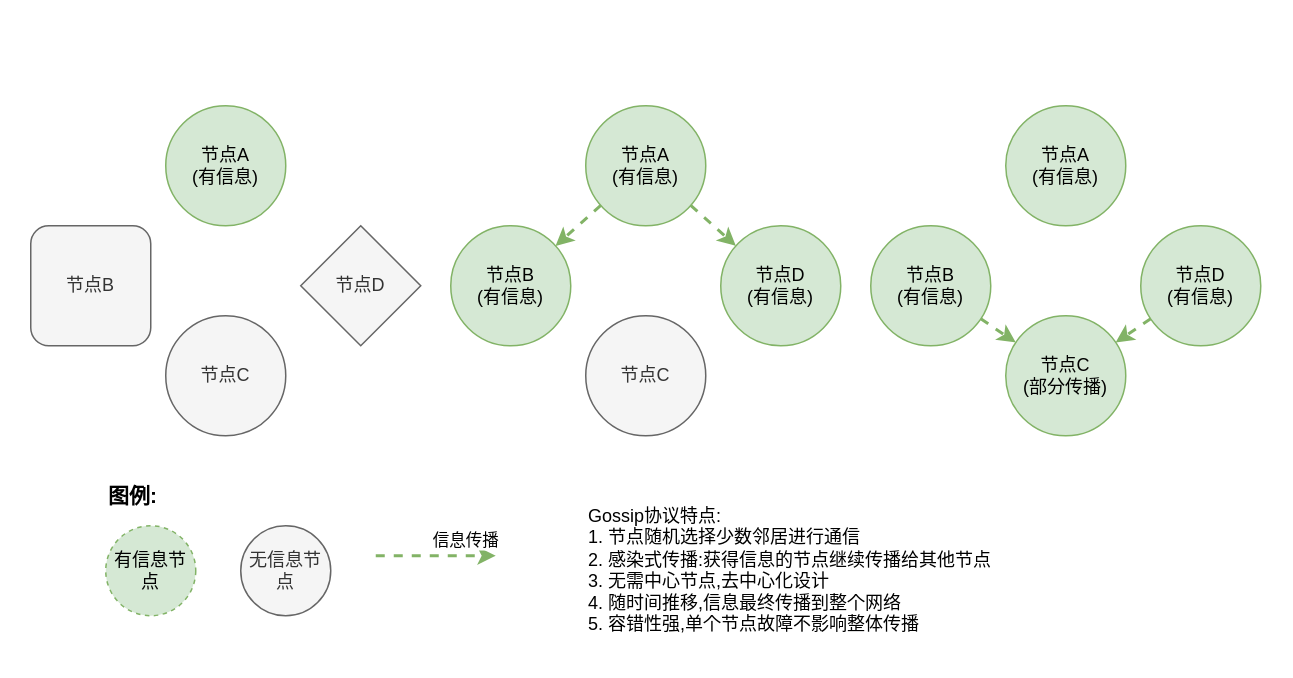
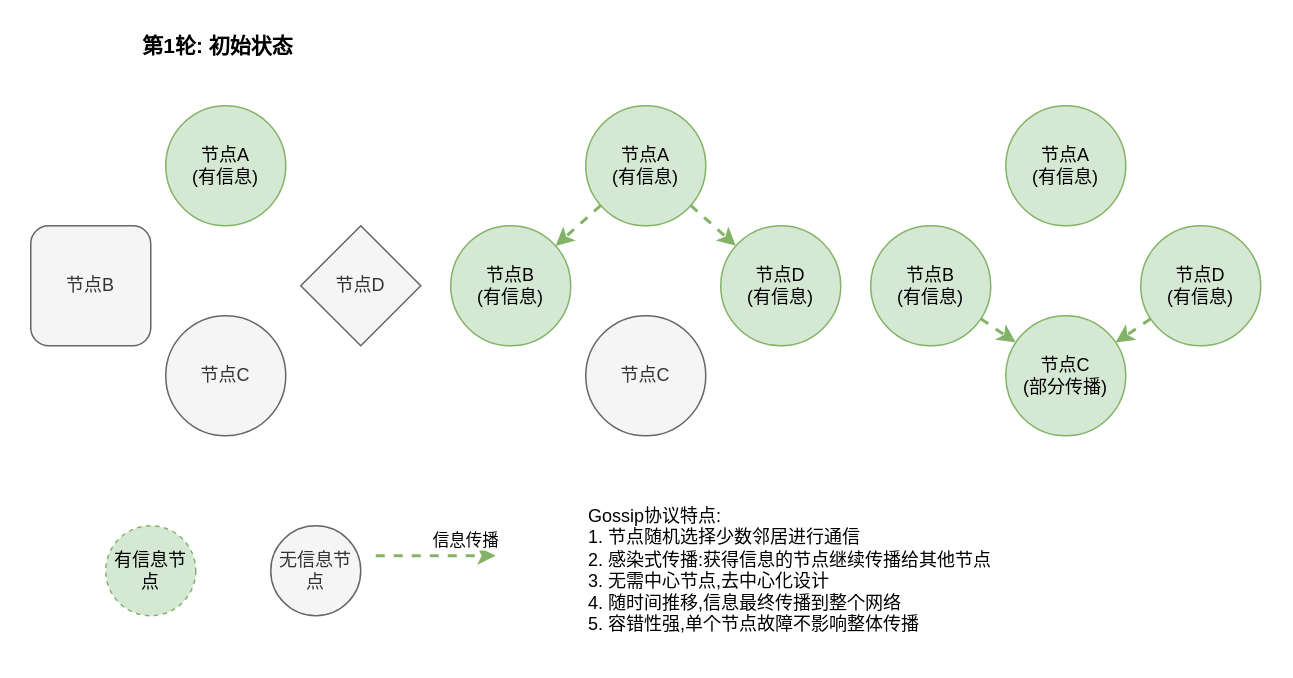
none -> (218, 46)
(181, 496) -> none
(286, 571) -> (316, 571)
